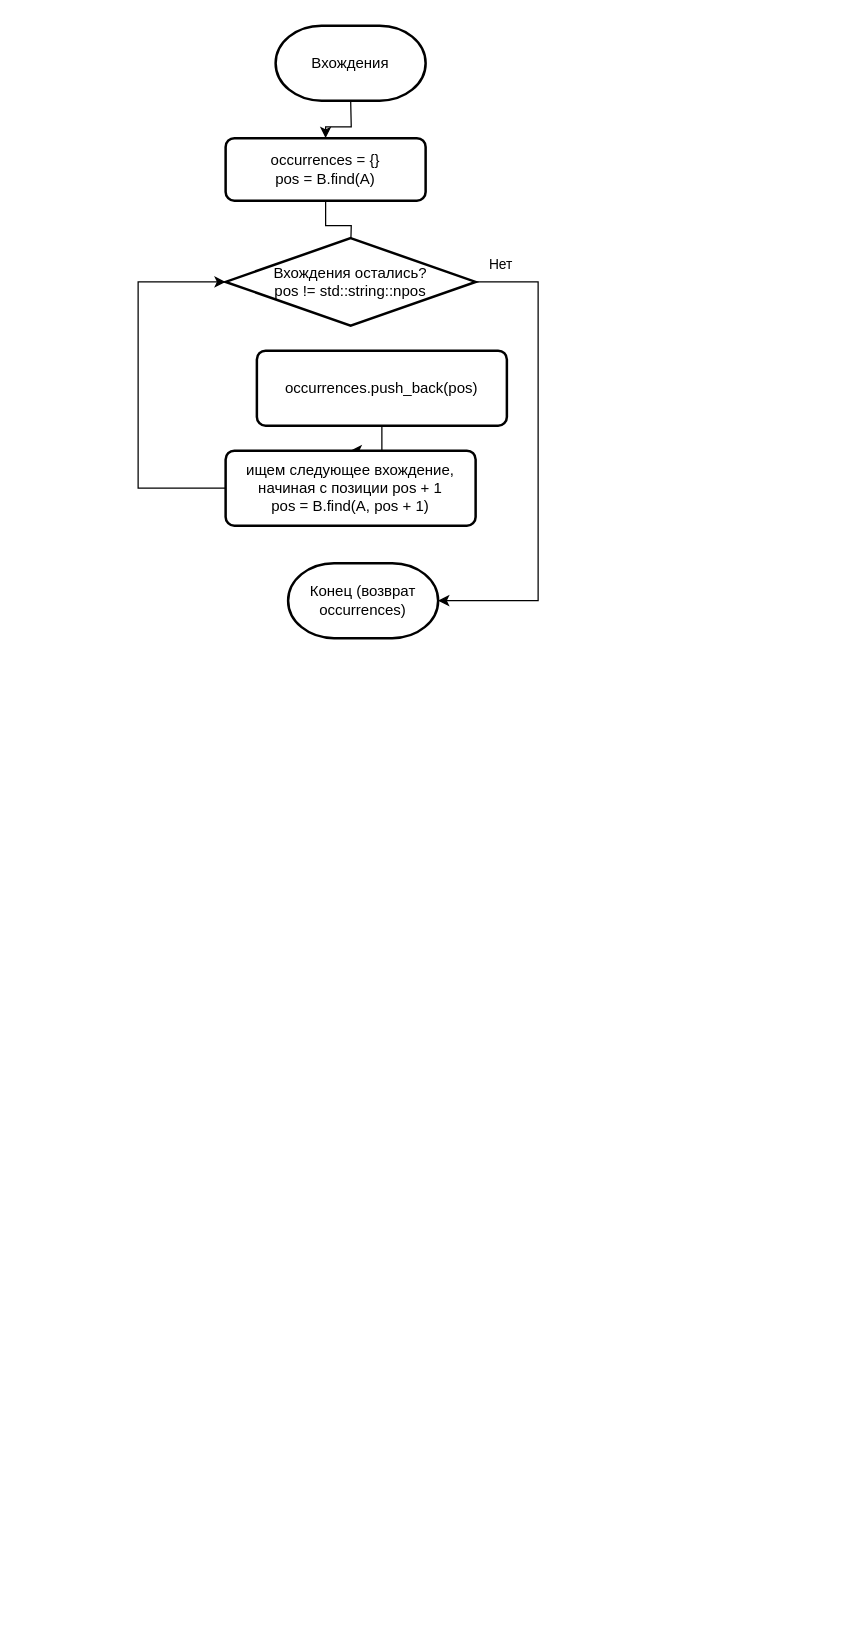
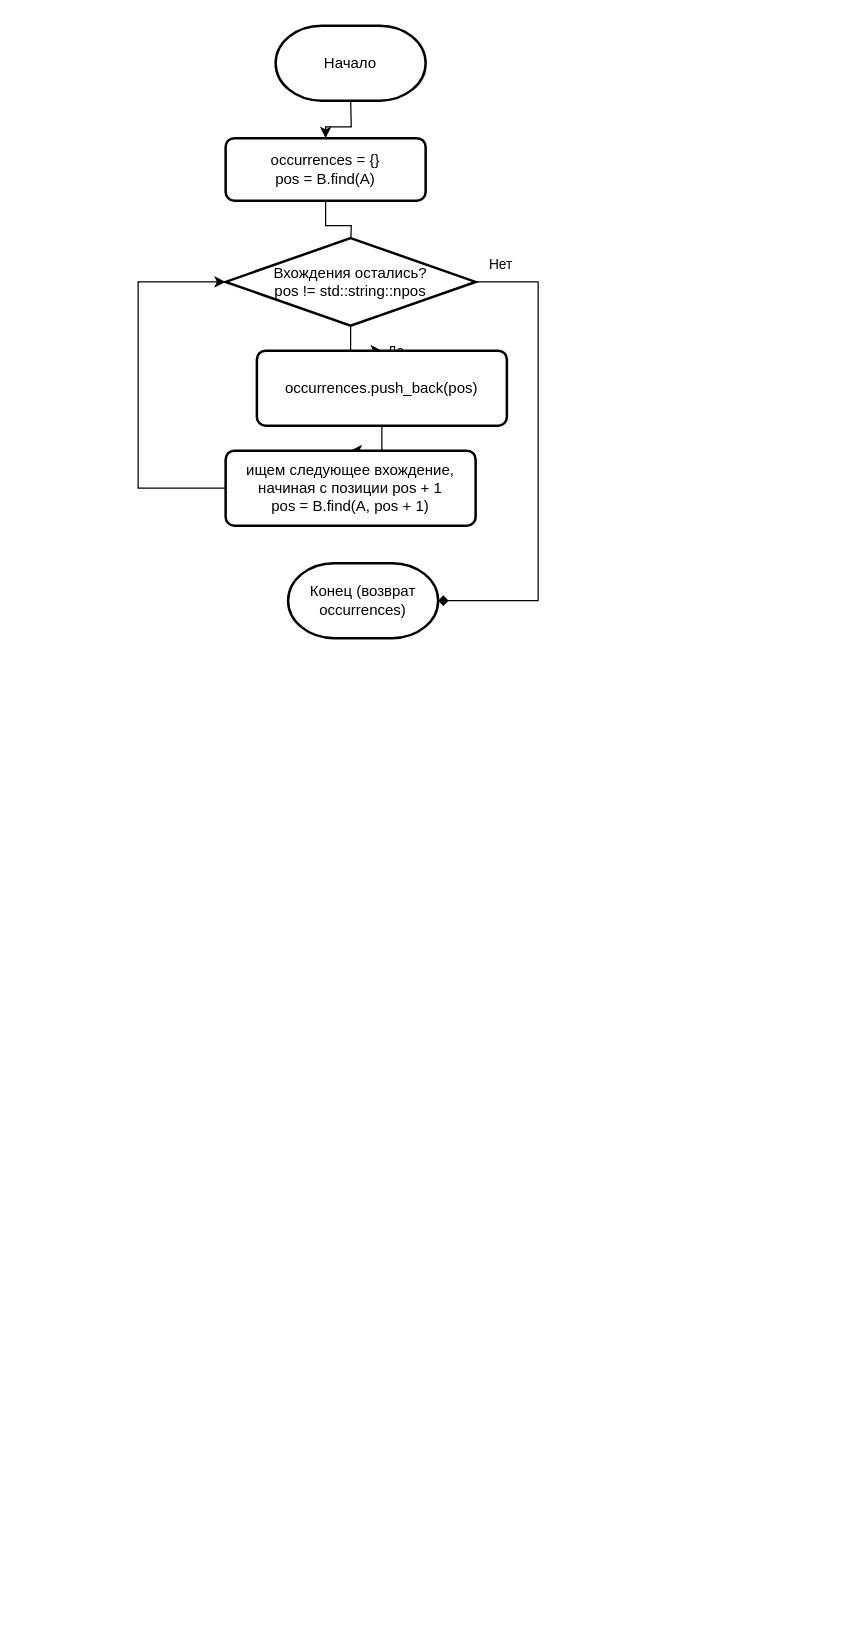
(351, 63) -> (351, 63)
none -> (351, 338)
(448, 601) -> (449, 601)
